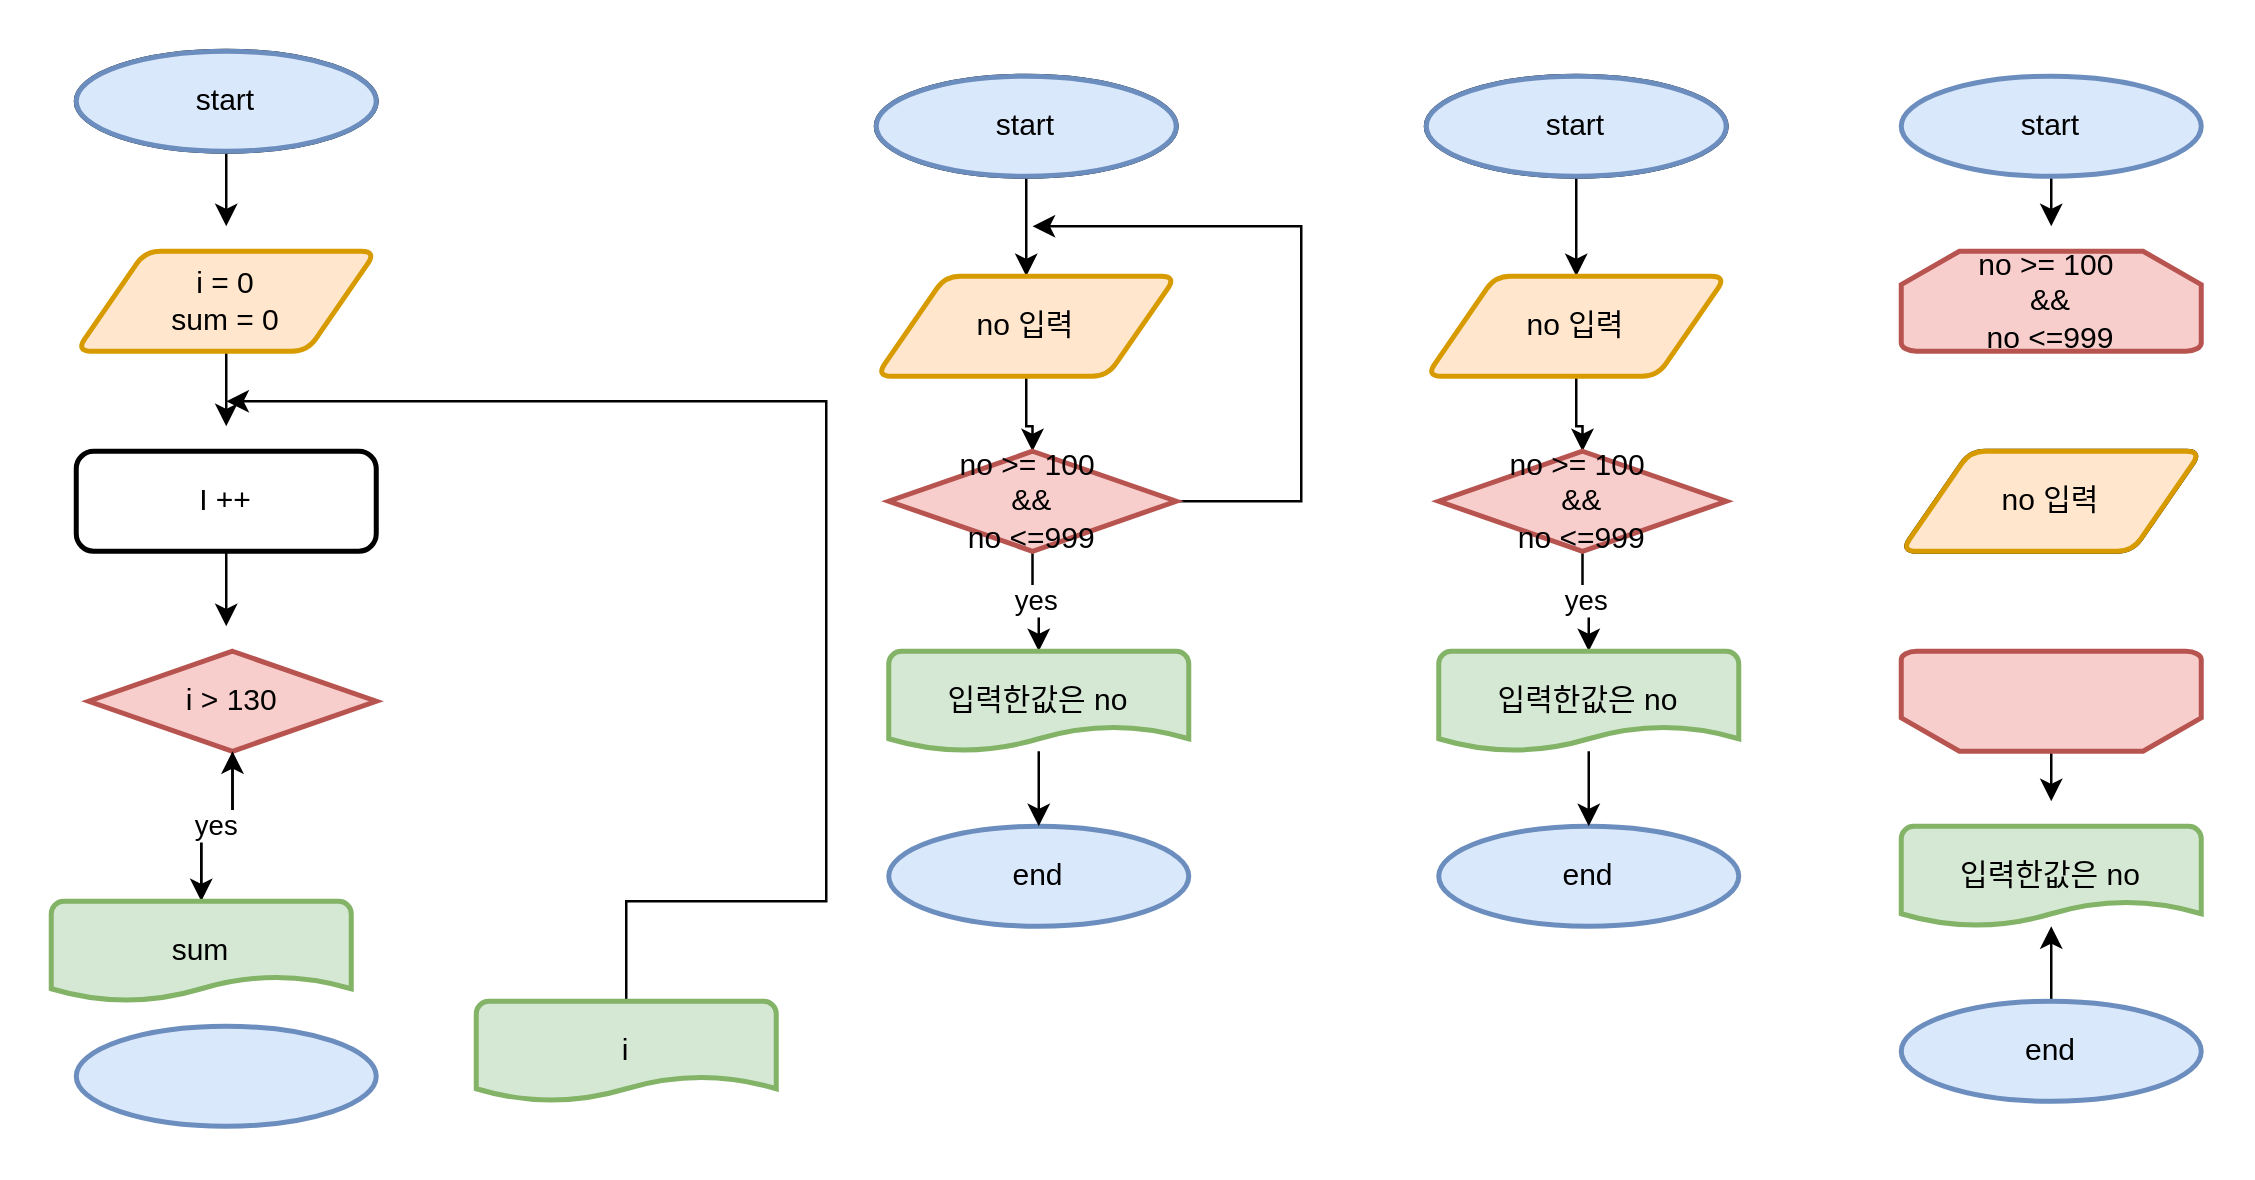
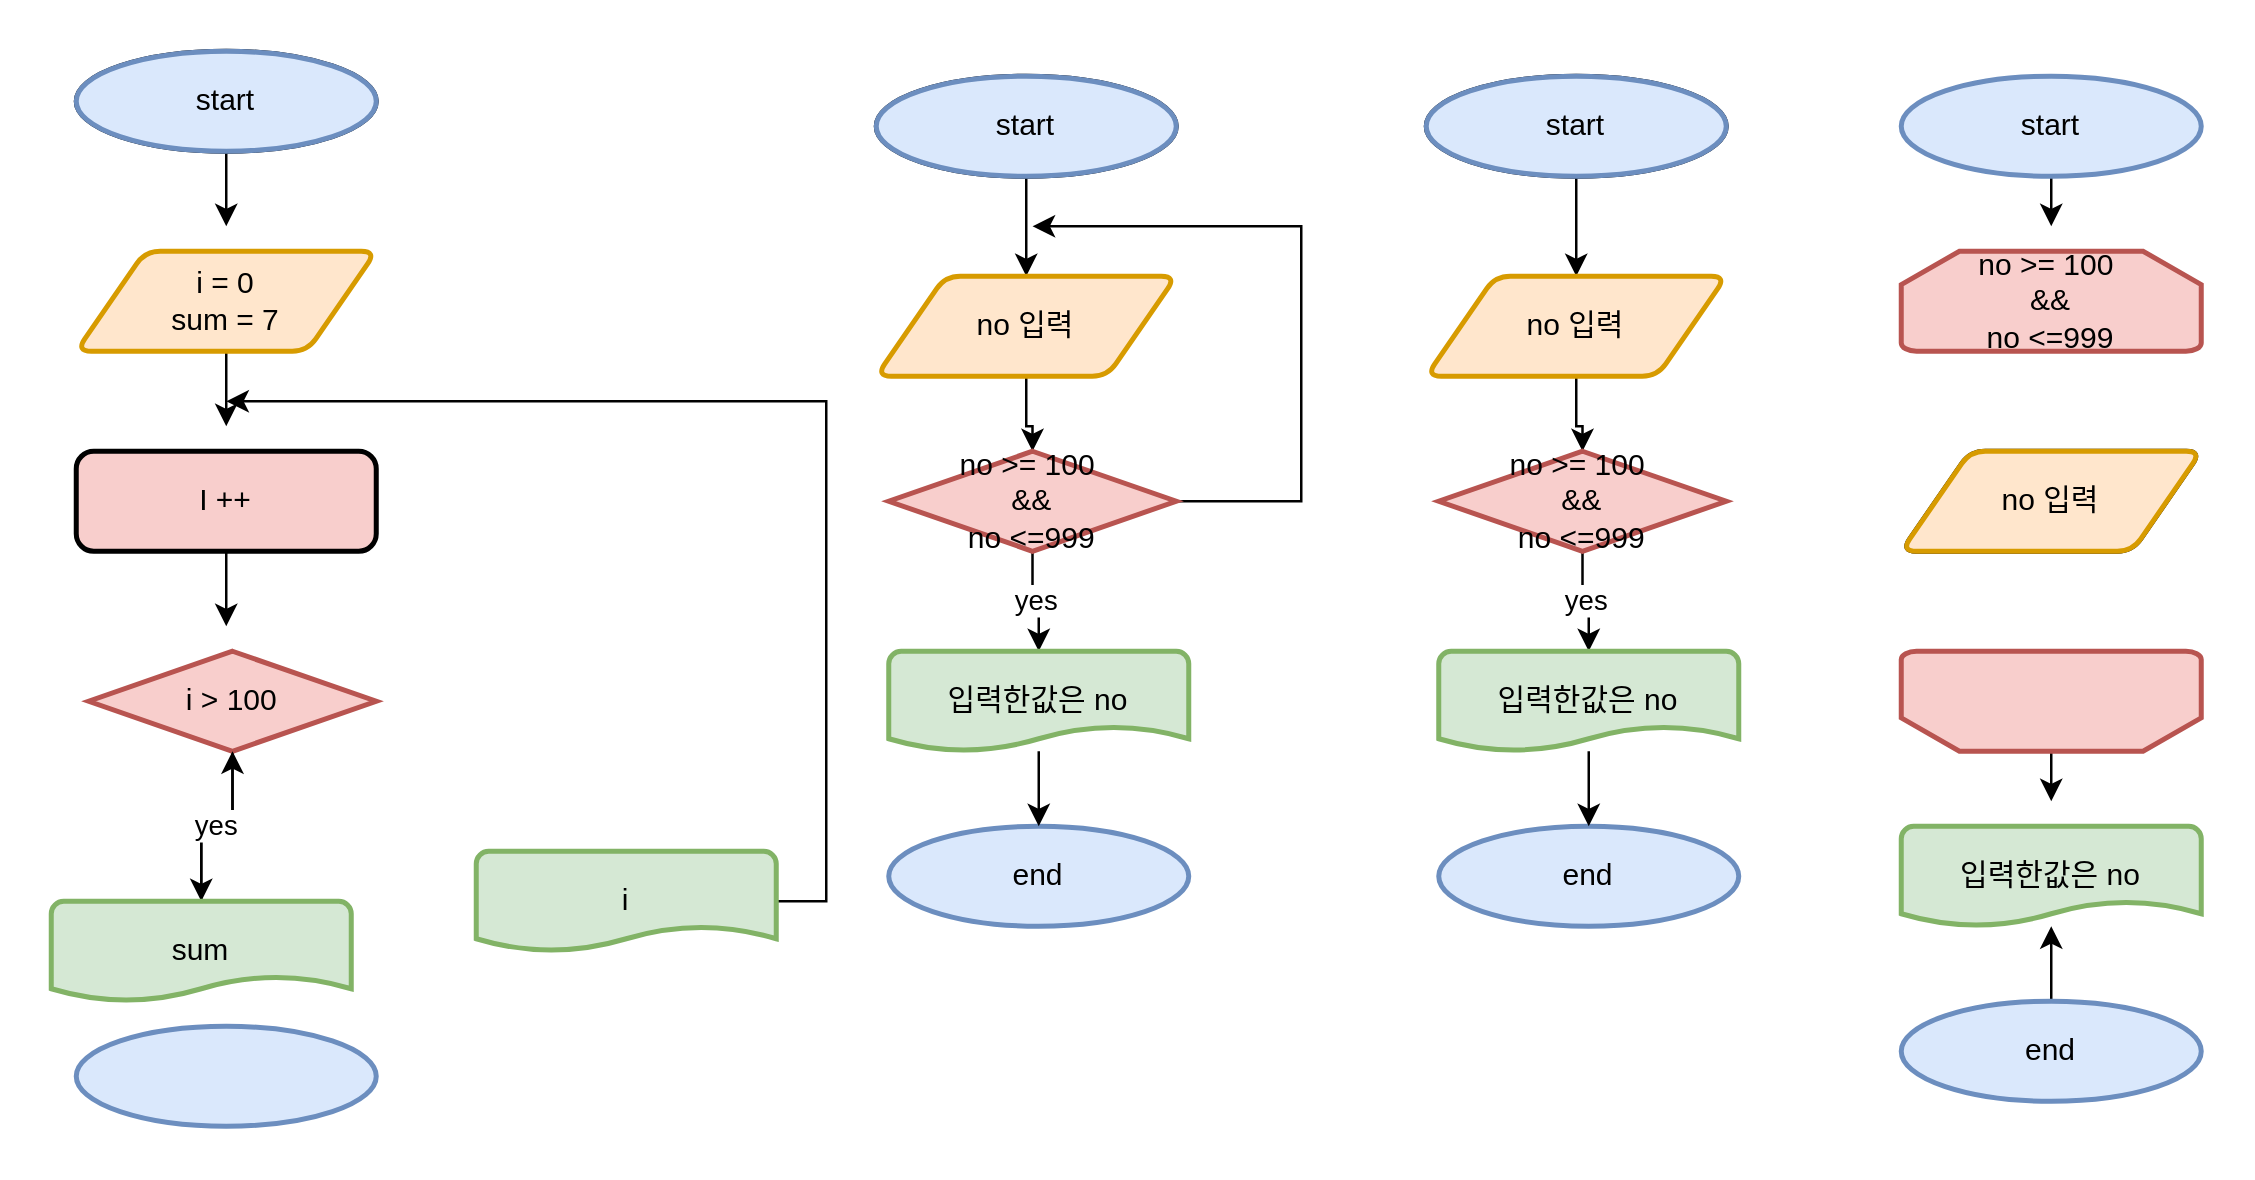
(226, 301) -> (226, 301)
(226, 501) -> (226, 501)
(233, 701) -> (233, 701)
(626, 1051) -> (626, 901)
